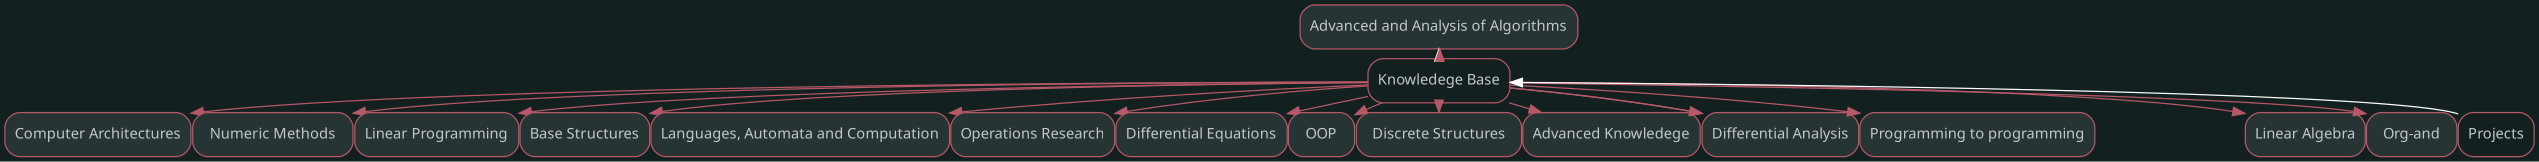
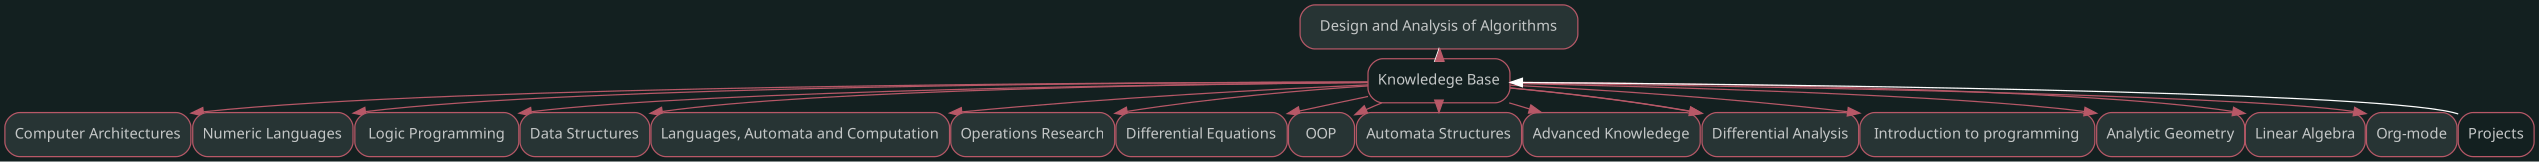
(1439, 27) -> (1439, 27)
(273, 135) -> (273, 135)
(437, 135) -> (437, 135)
(585, 135) -> (585, 135)
(1439, 135) -> (1439, 135)
(1977, 135) -> (1977, 135)
none -> (2171, 135)
(2412, 135) -> (2412, 135)
